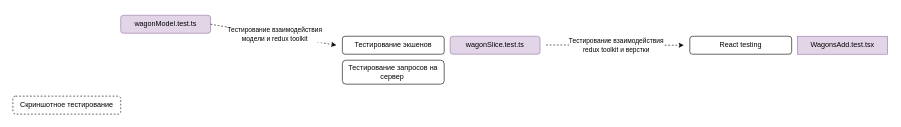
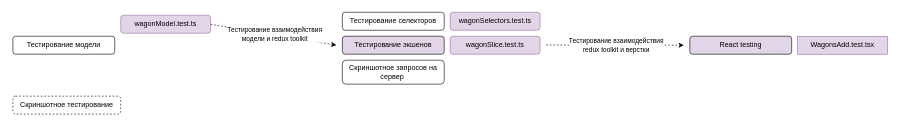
none -> (393, 21)
none -> (495, 21)
none -> (63, 45)
(393, 45) -> (393, 45)
(741, 45) -> (741, 45)
(393, 72) -> (393, 72)
